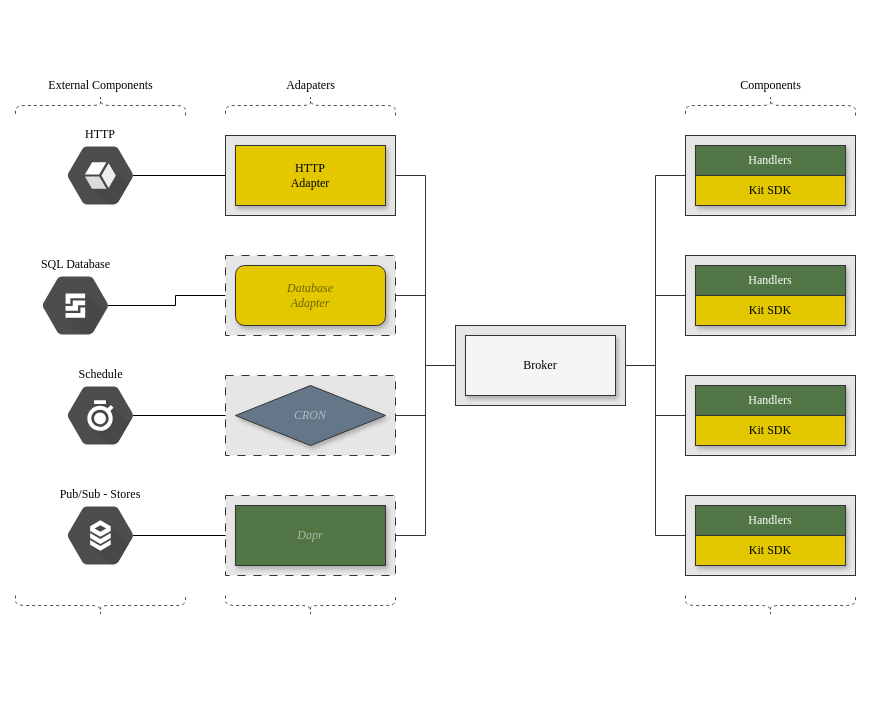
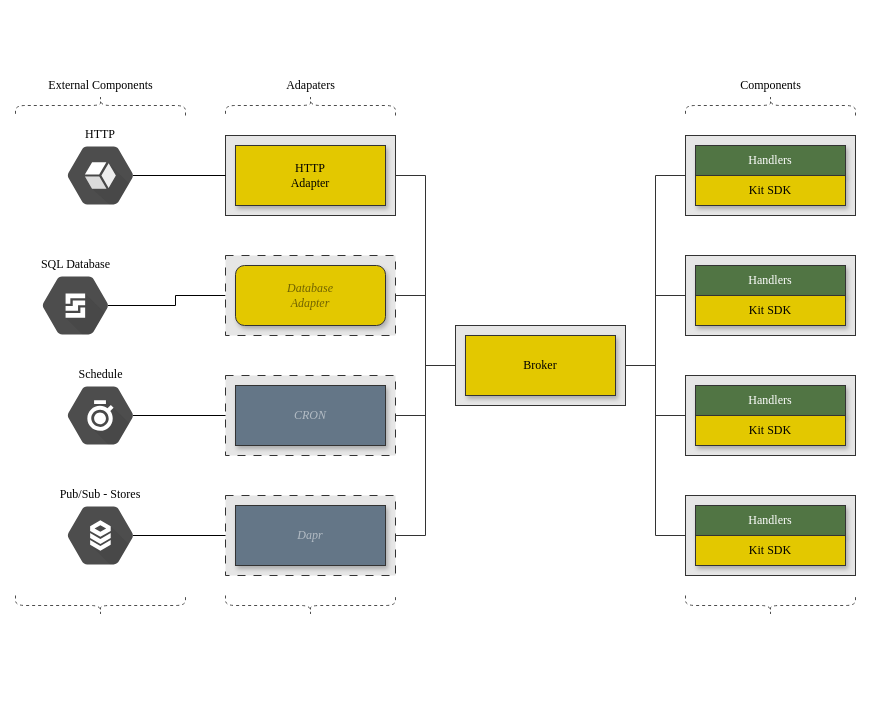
(541, 366) -> (541, 366)
(311, 416) -> (311, 416)
(311, 536) -> (311, 536)
